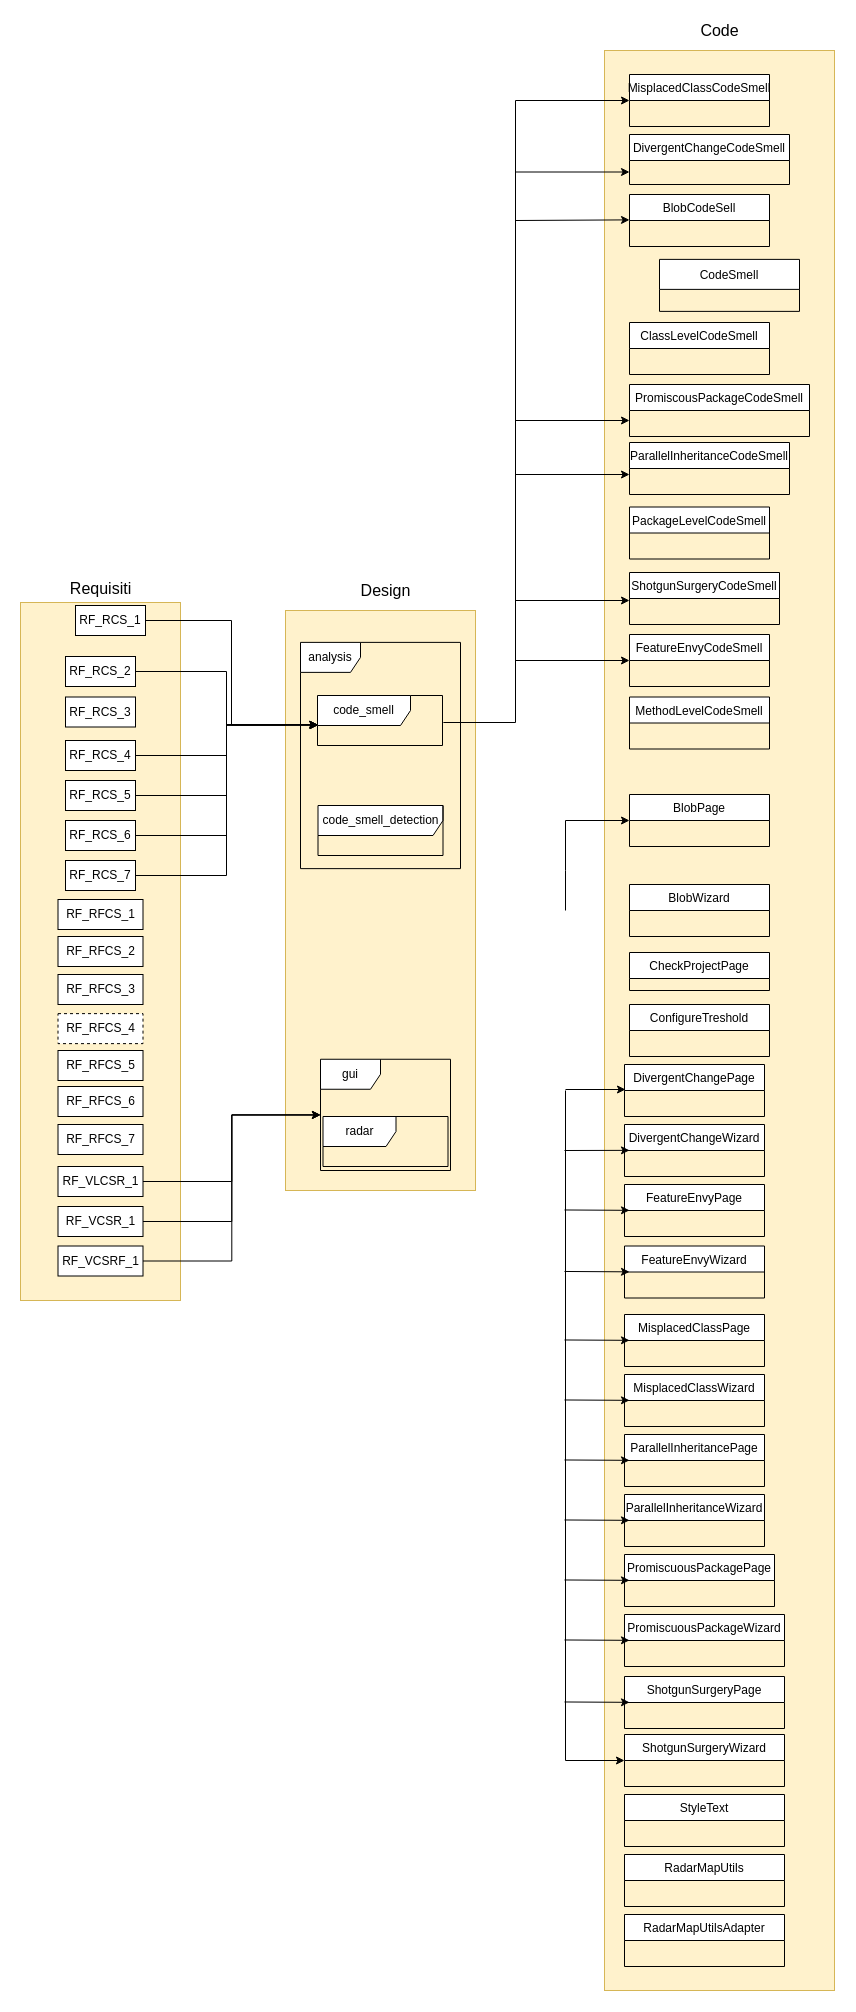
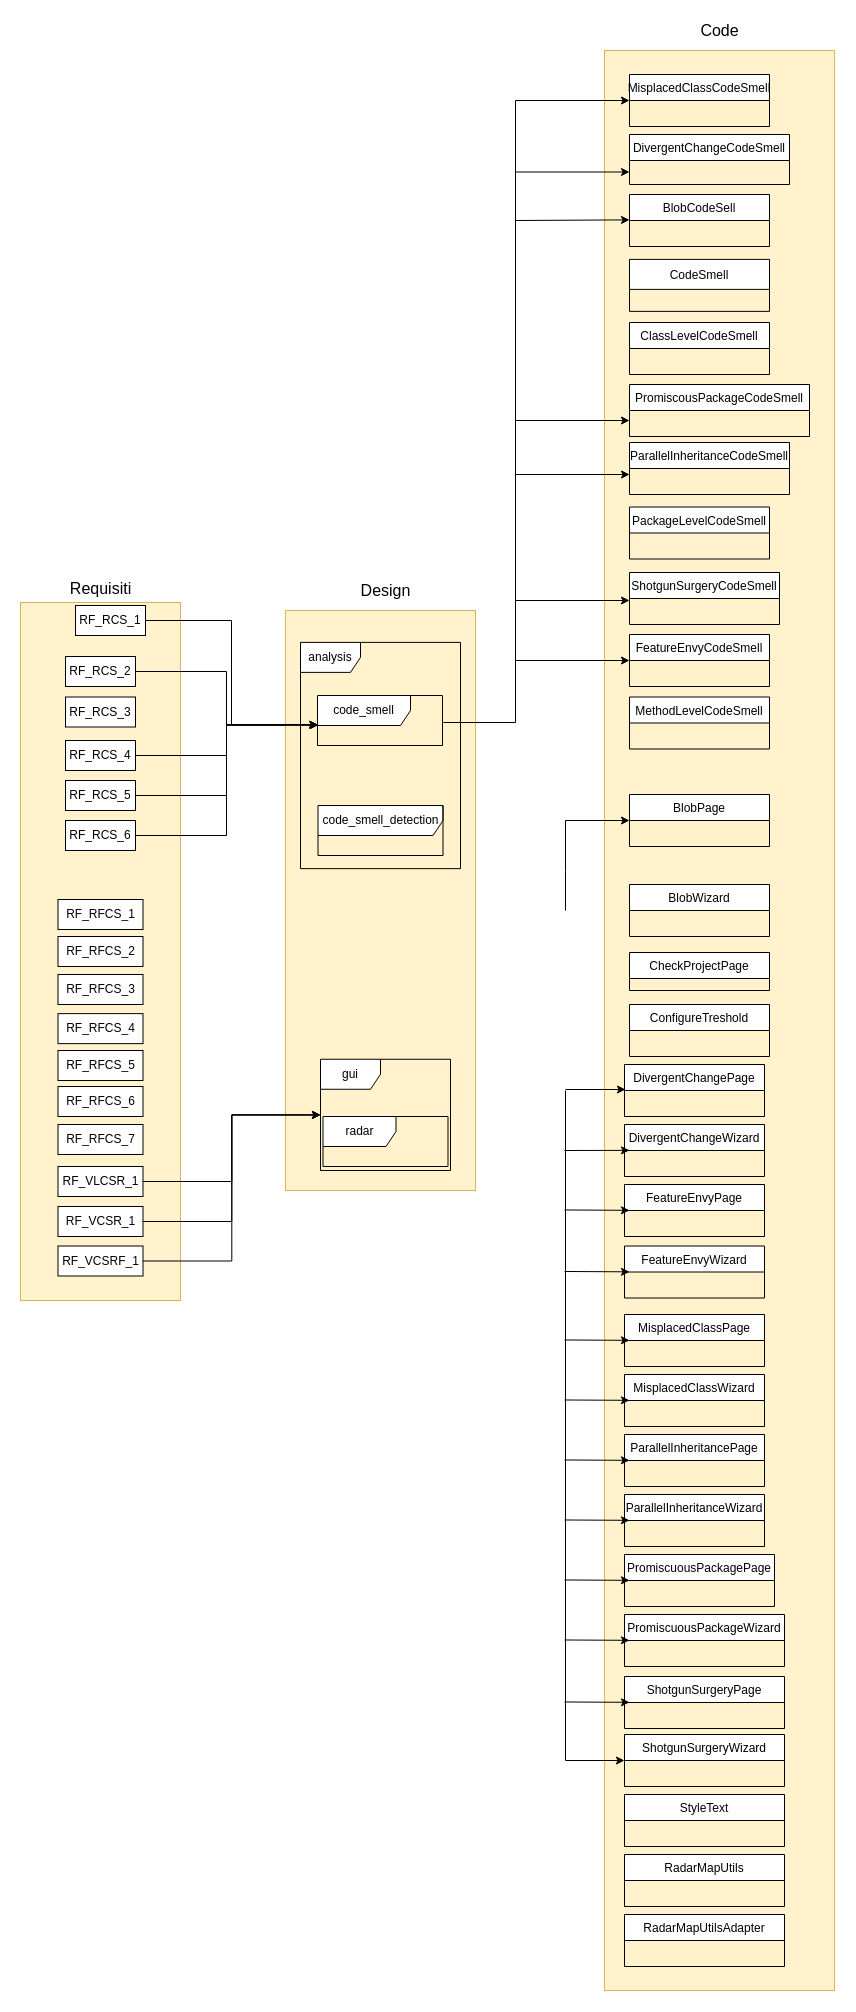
(730, 285) -> (700, 285)
(101, 876) -> none
(200, 876) -> none
(101, 1029) -> (101, 1029)
